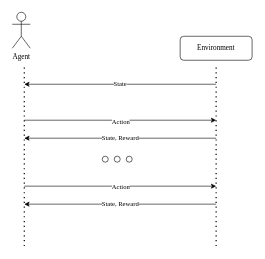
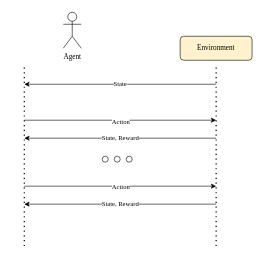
(21, 30) -> (72, 30)
(216, 48) -> (216, 48)
